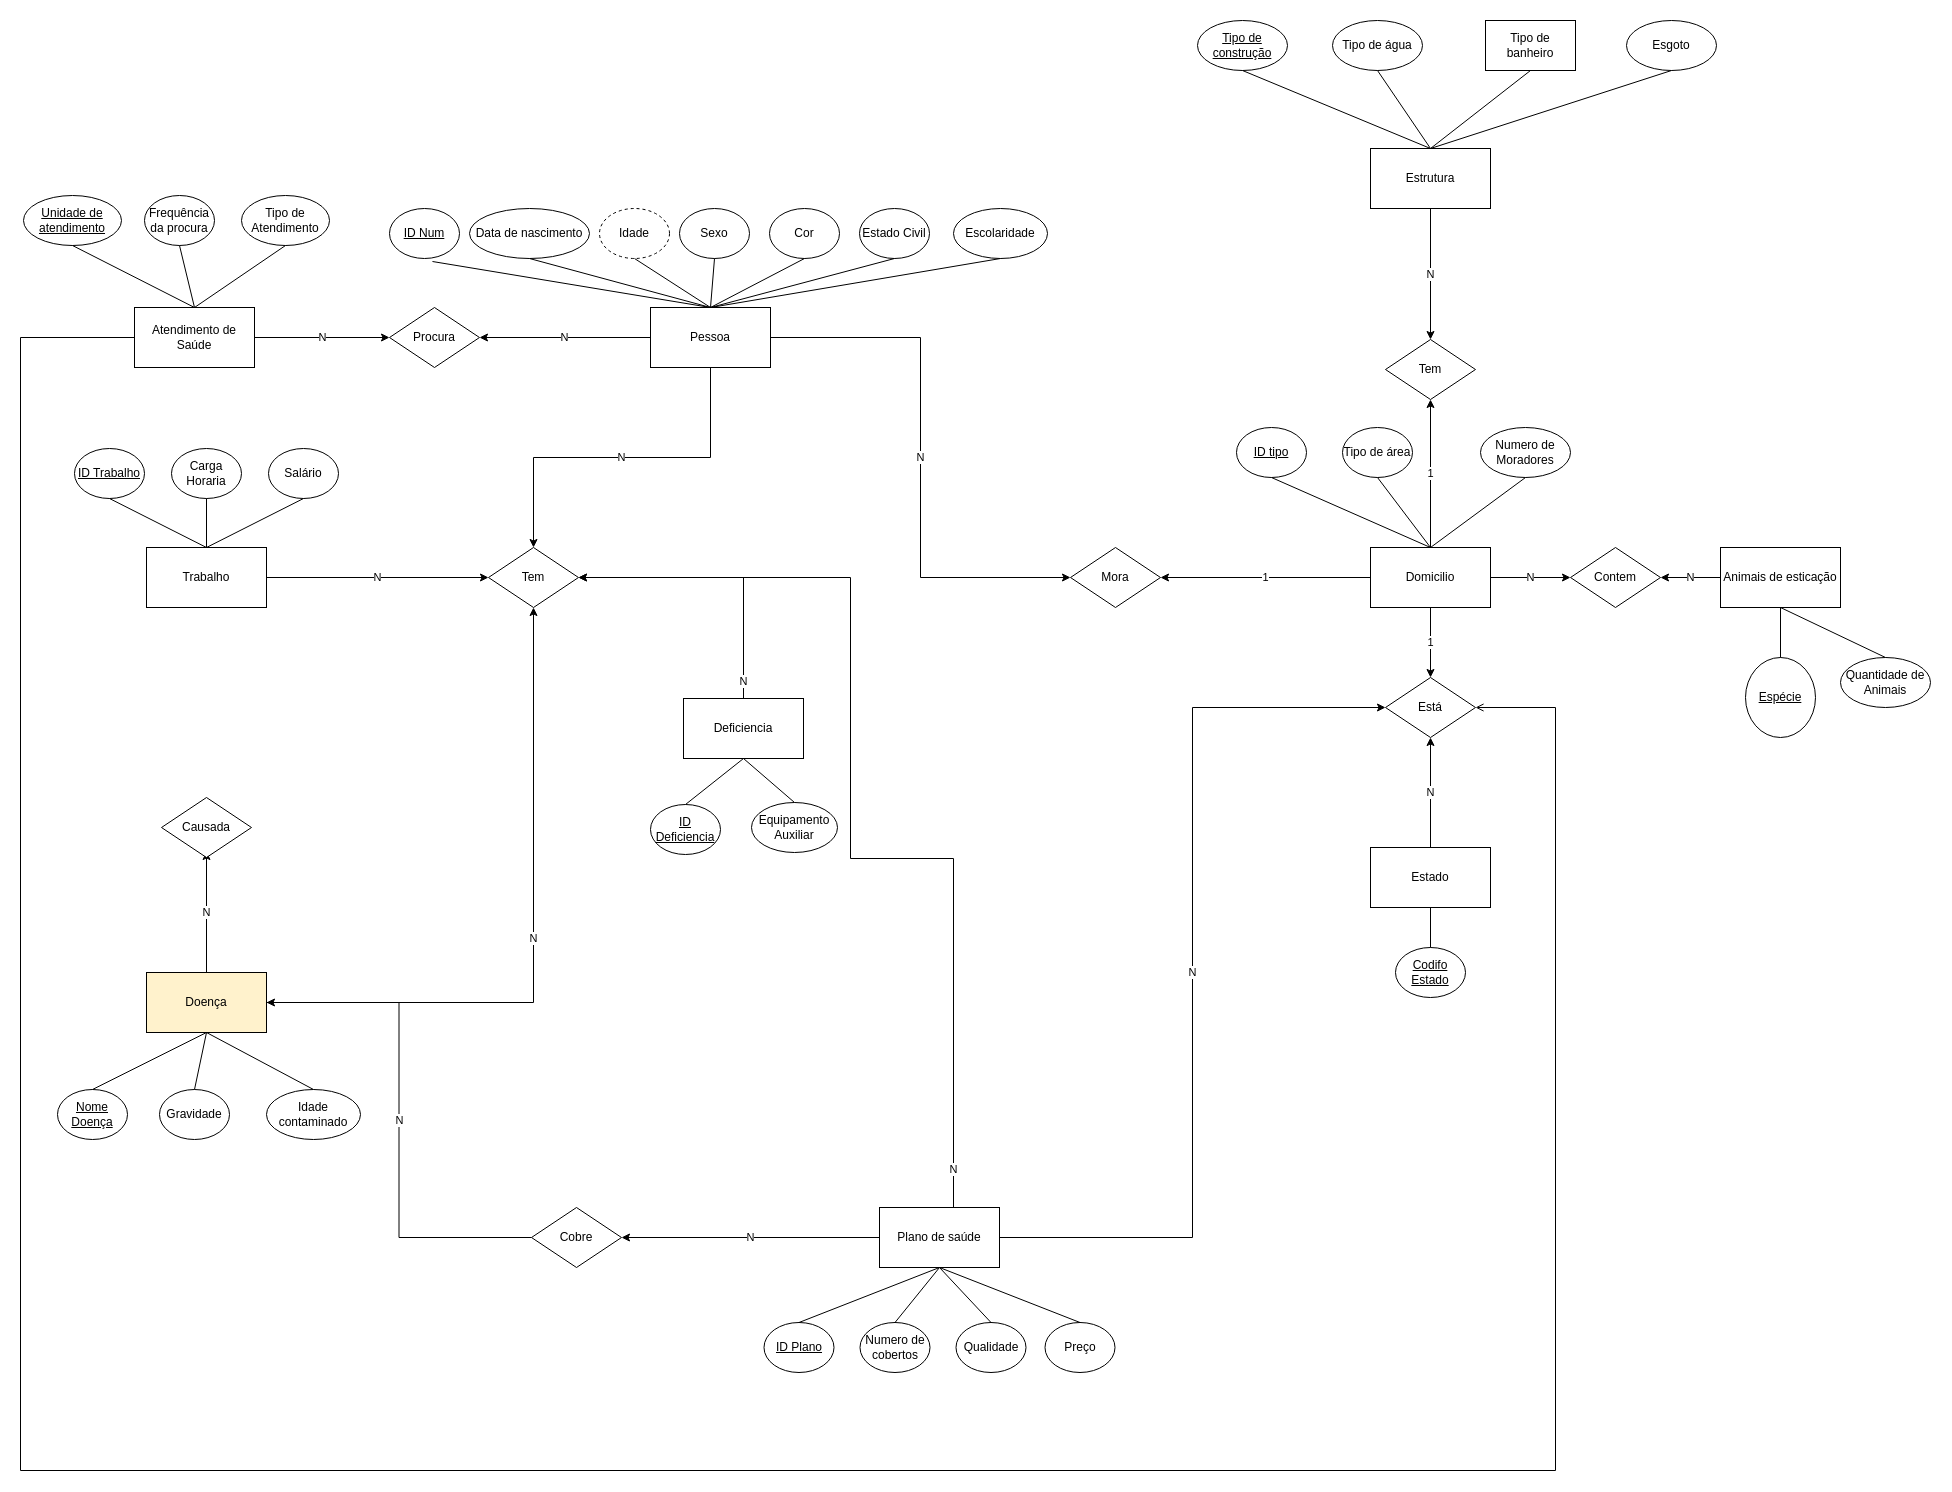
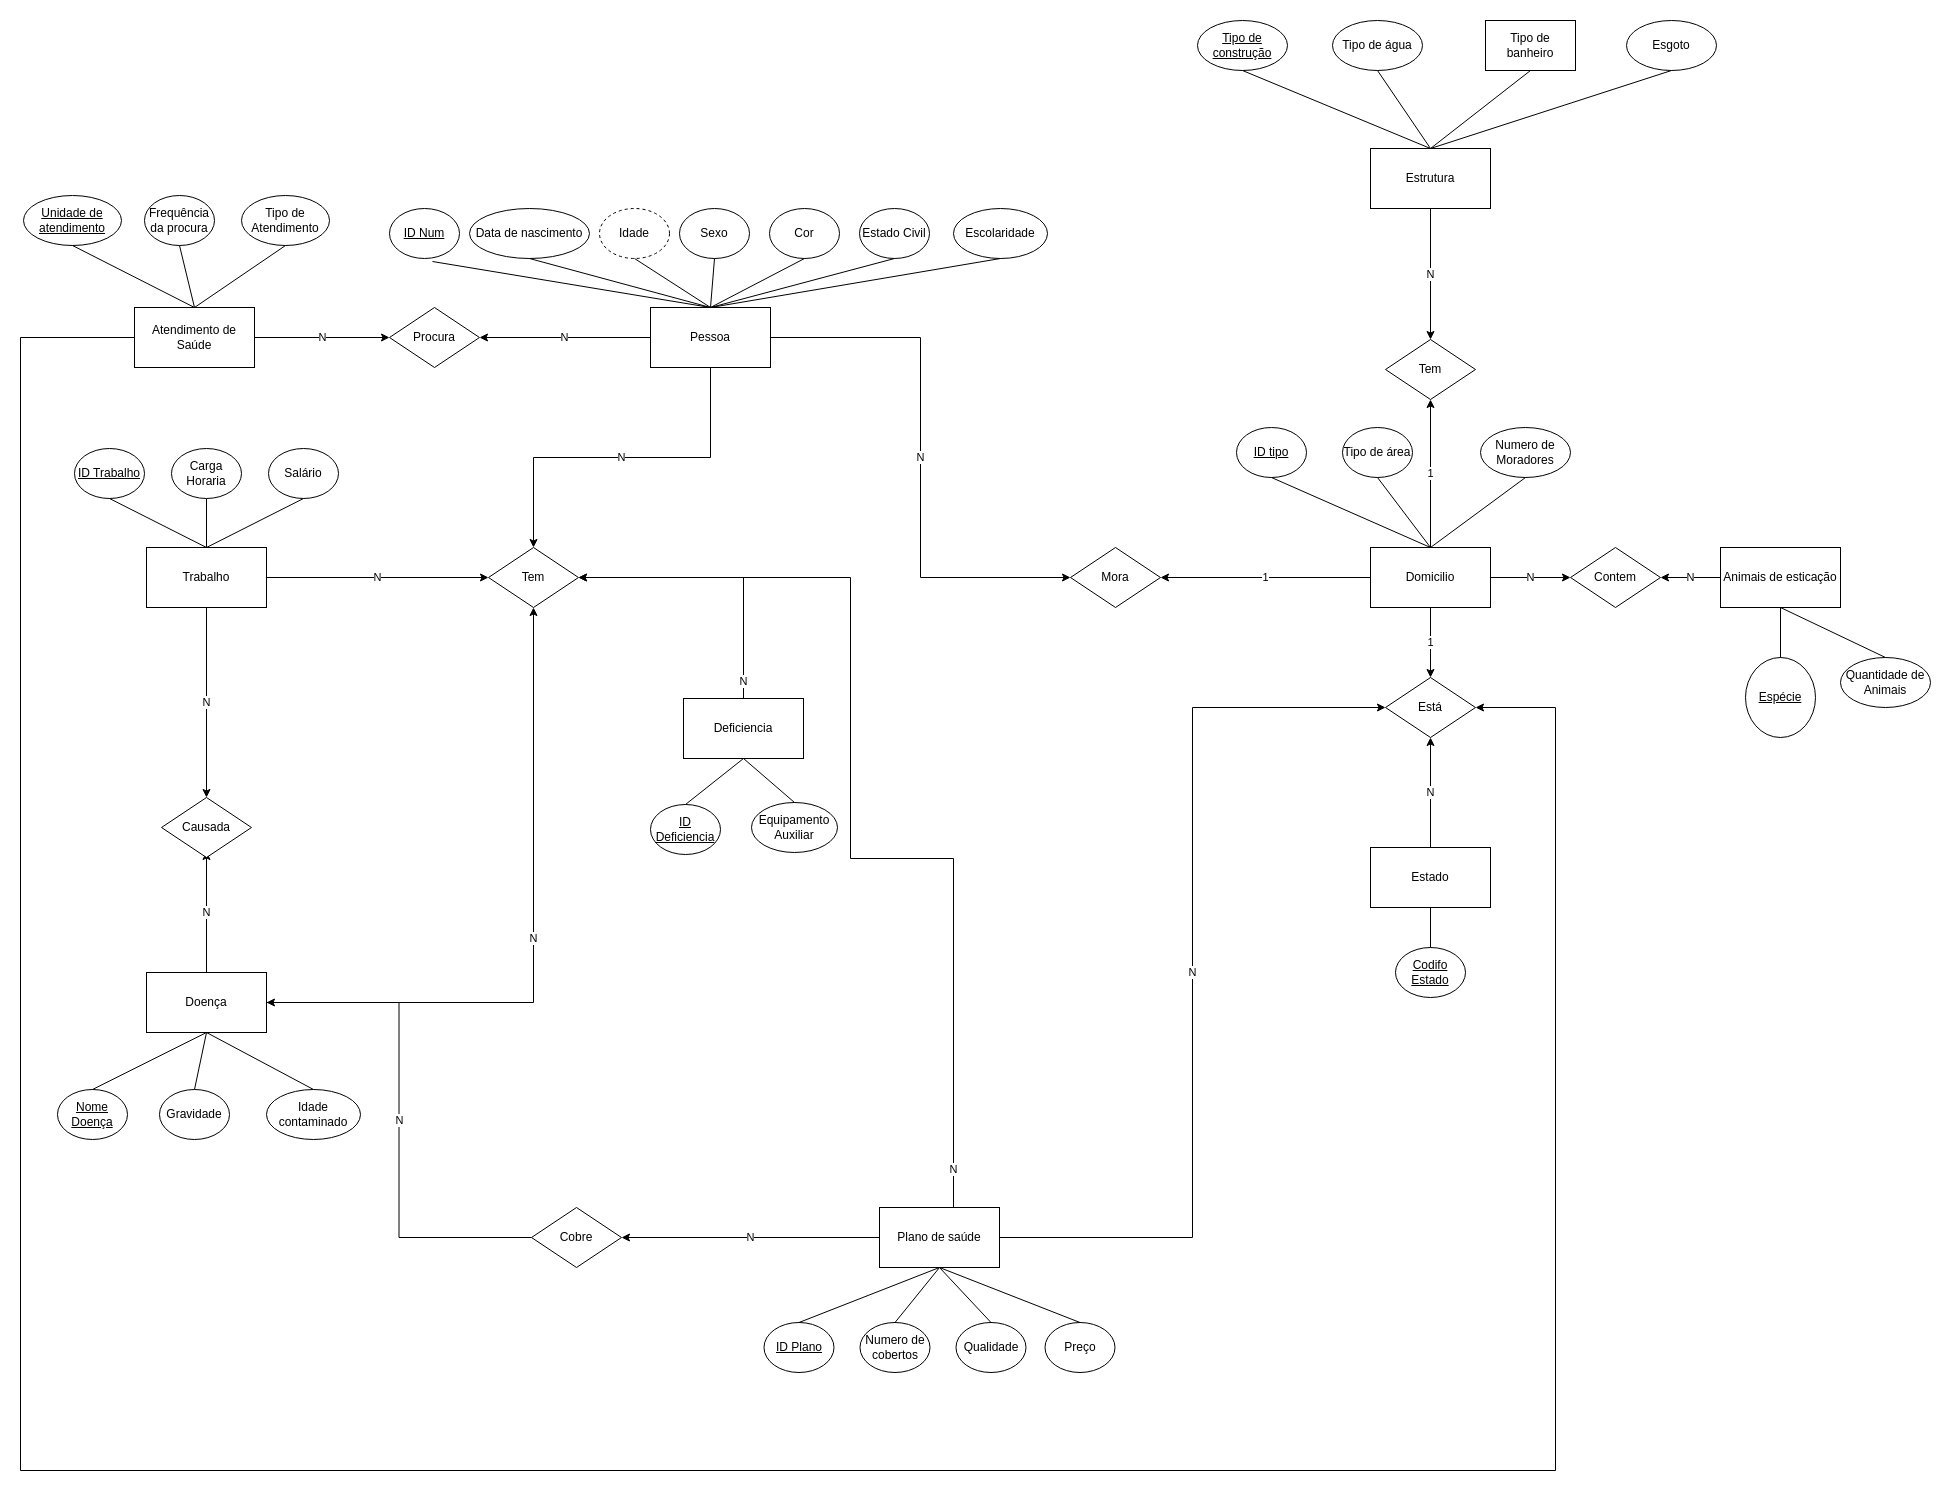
none -> (207, 699)
(1482, 708) -> (1484, 708)
(207, 1003) -> (207, 1003)
